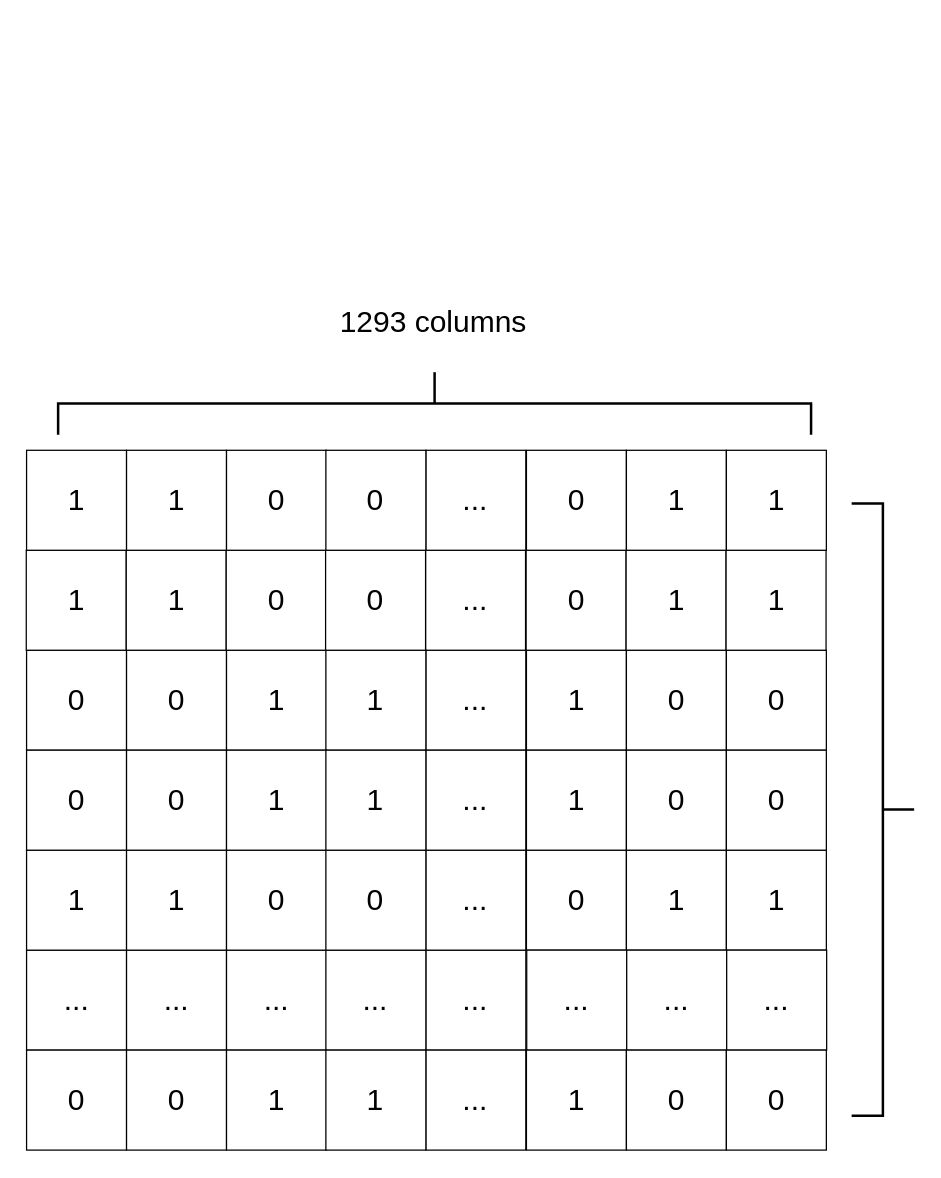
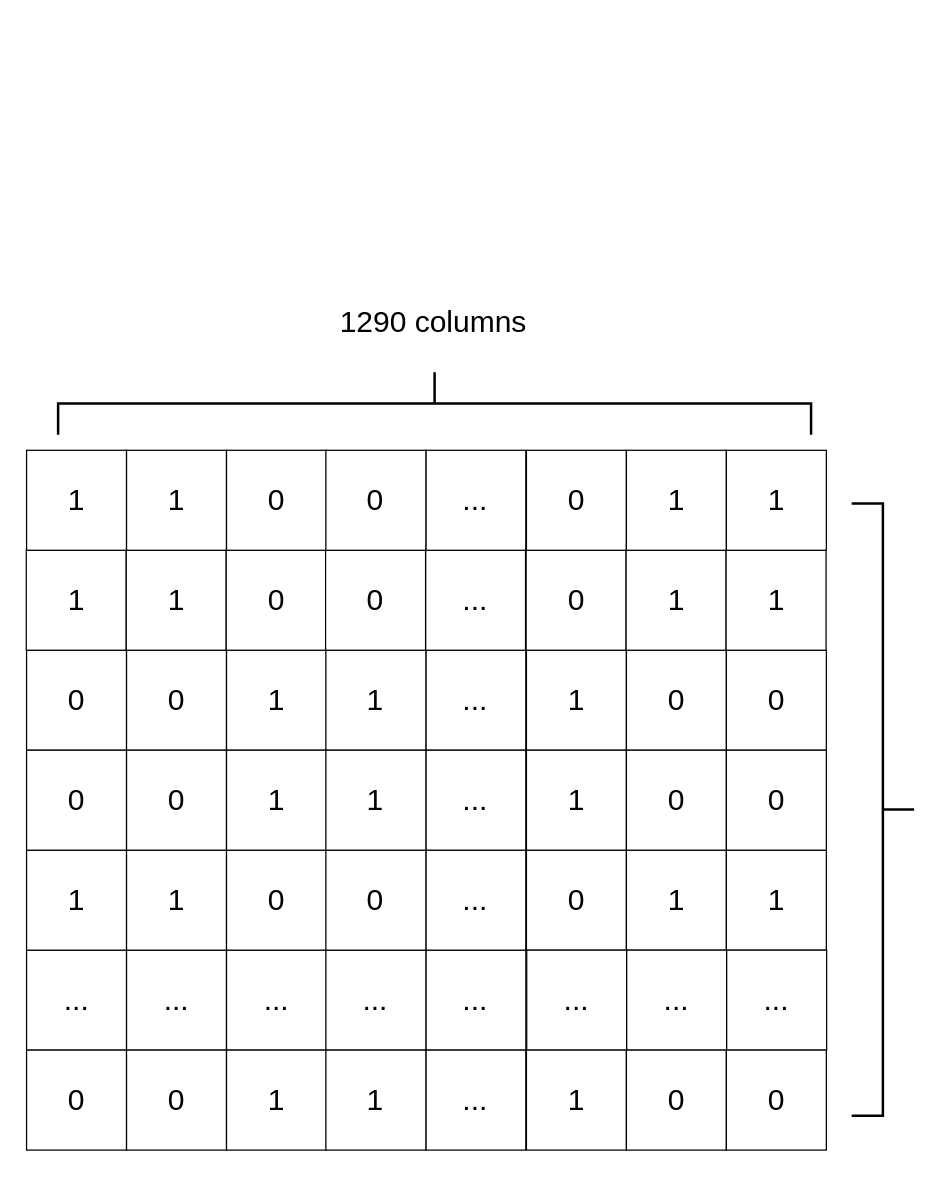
(434, 322) -> (434, 322)
